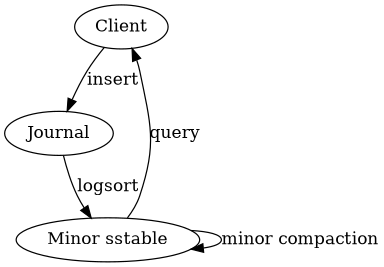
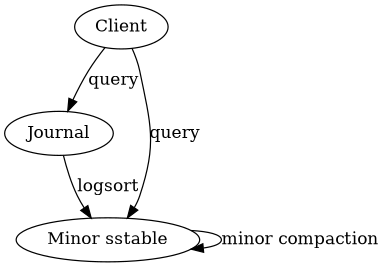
(113, 80) -> (114, 80)
(150, 141) -> (150, 128)
